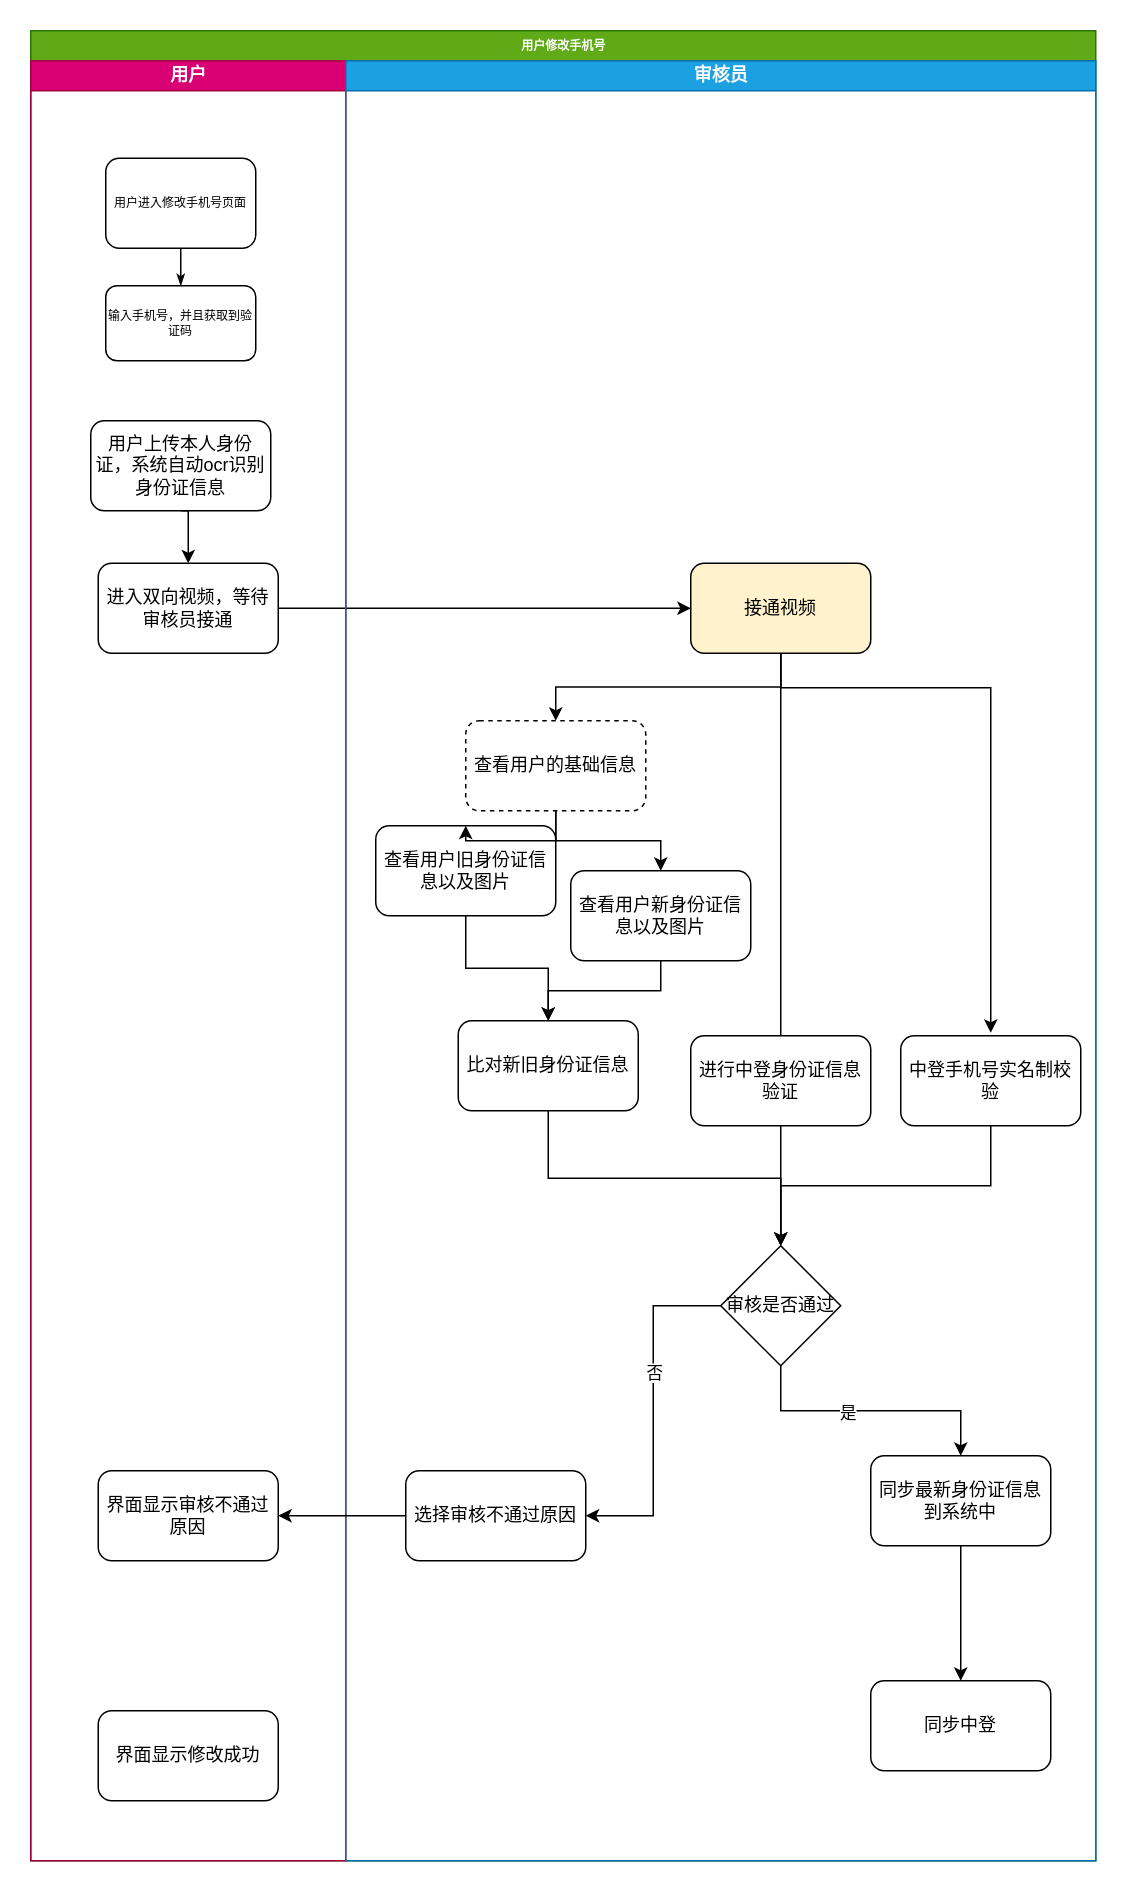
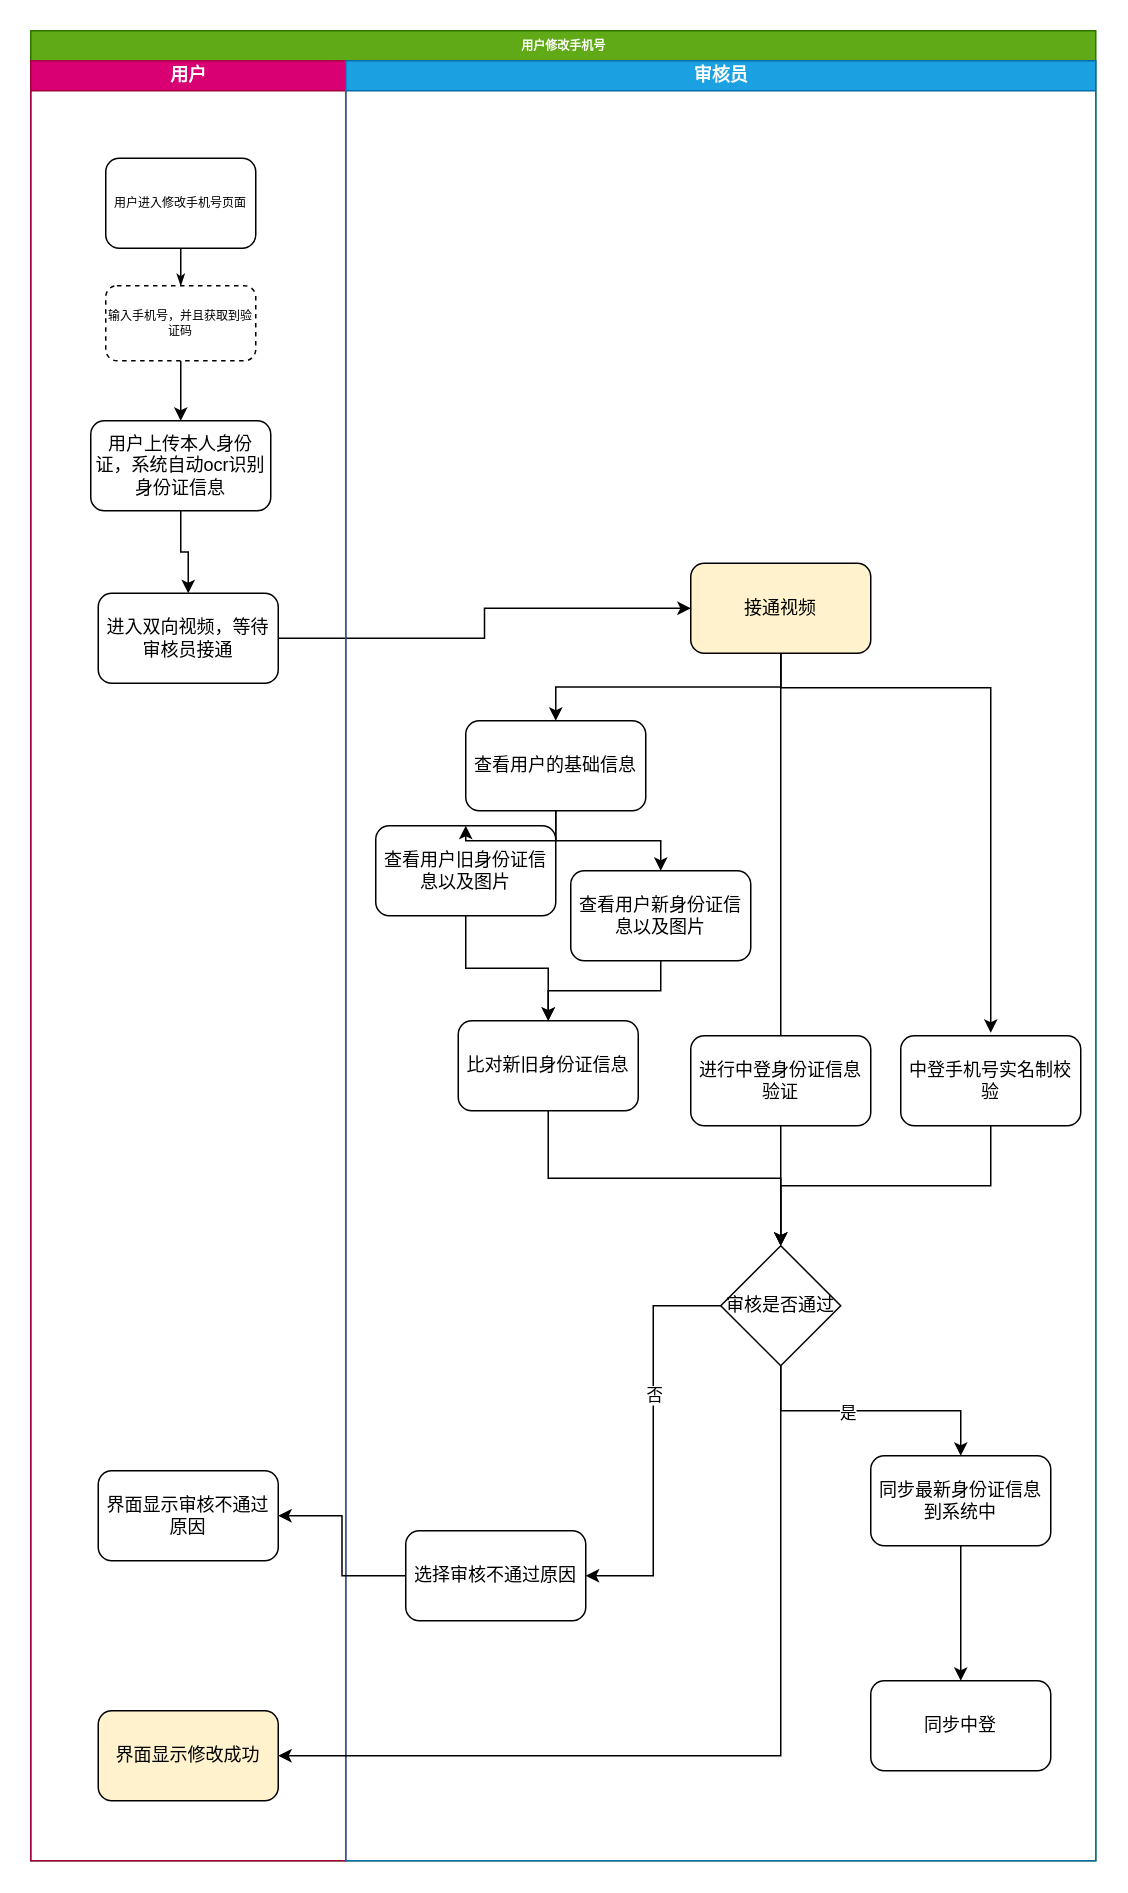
(181, 323) -> (181, 323)
none -> (181, 386)
(188, 608) -> (188, 638)
(556, 766) -> (556, 766)
(496, 1516) -> (496, 1576)
(188, 1756) -> (188, 1756)
none -> (707, 1756)
